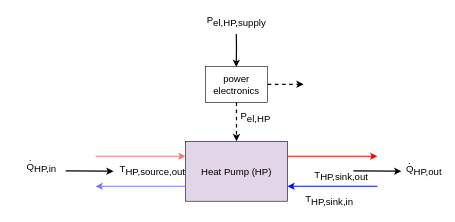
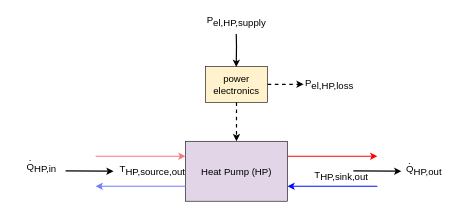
(237, 84) -> (237, 84)
none -> (330, 84)
(256, 117) -> none
(330, 200) -> none
